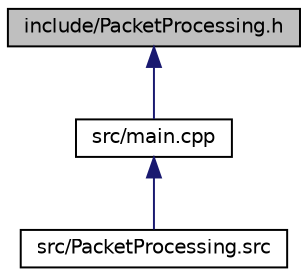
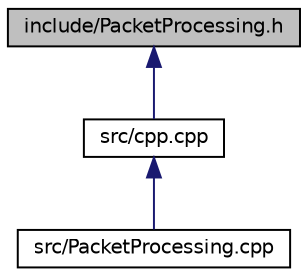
(154, 138) -> (154, 138)
(154, 249) -> (154, 249)
